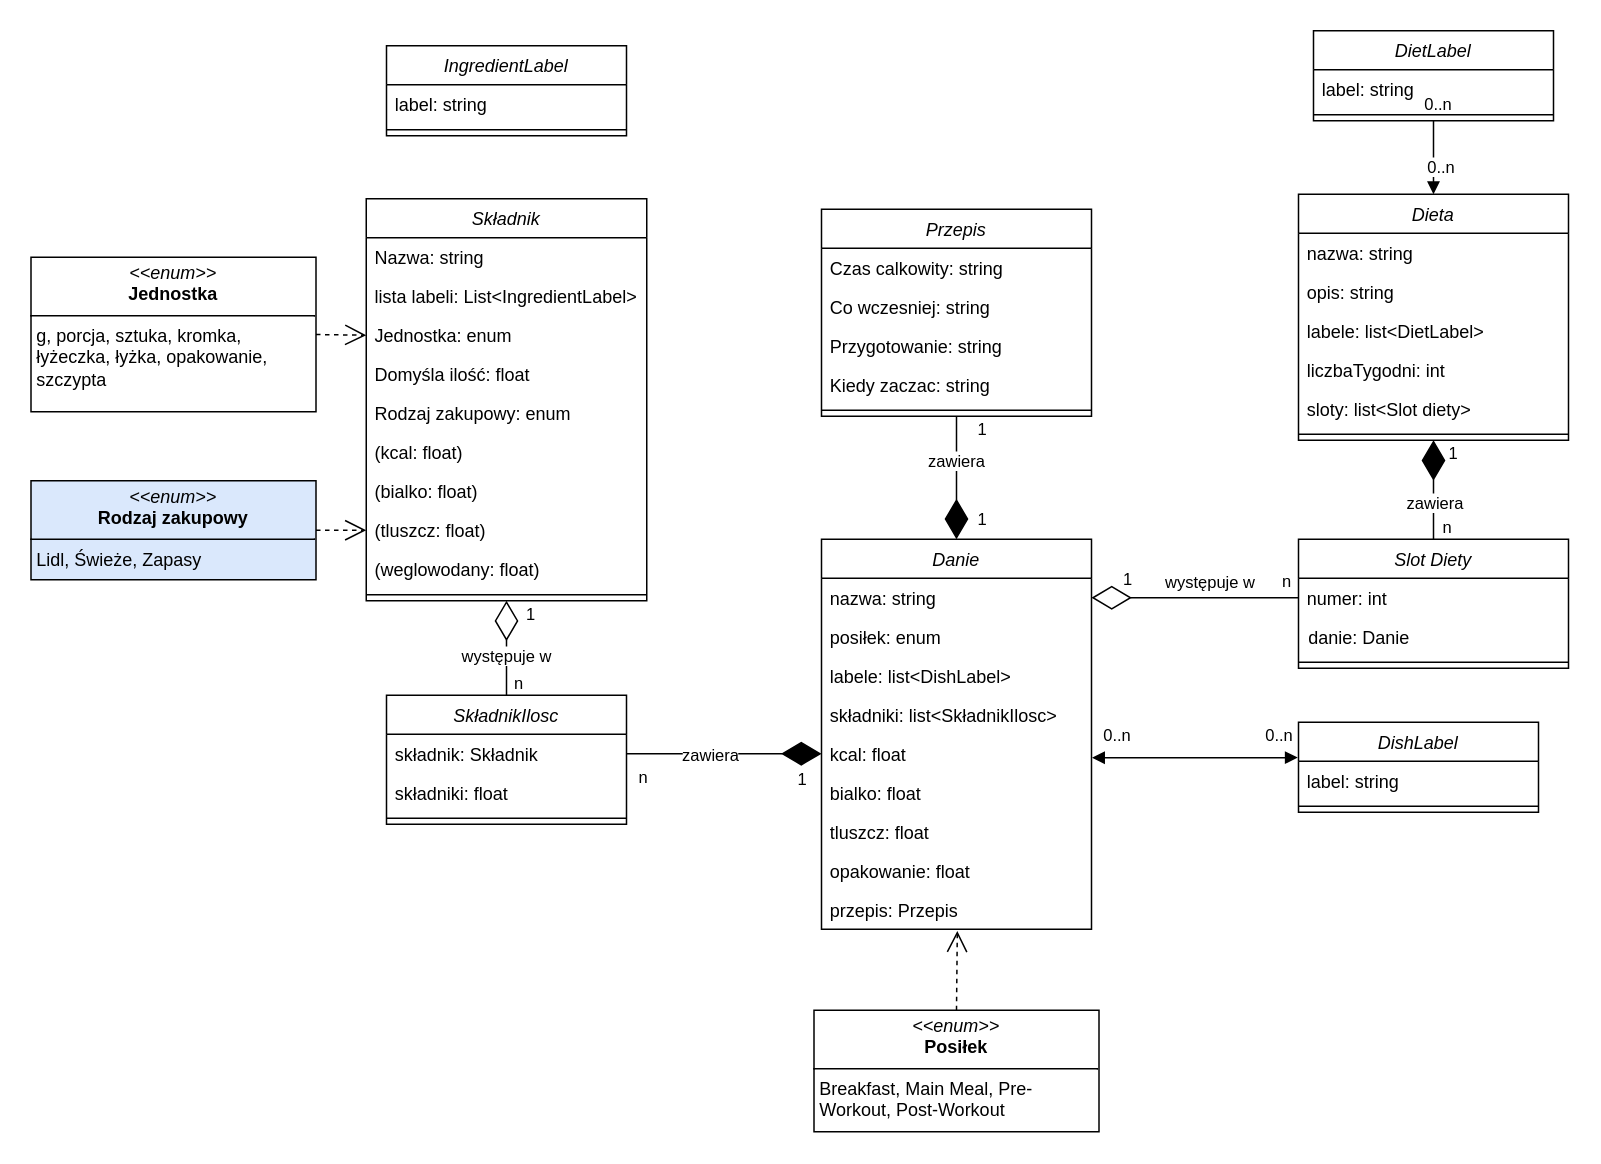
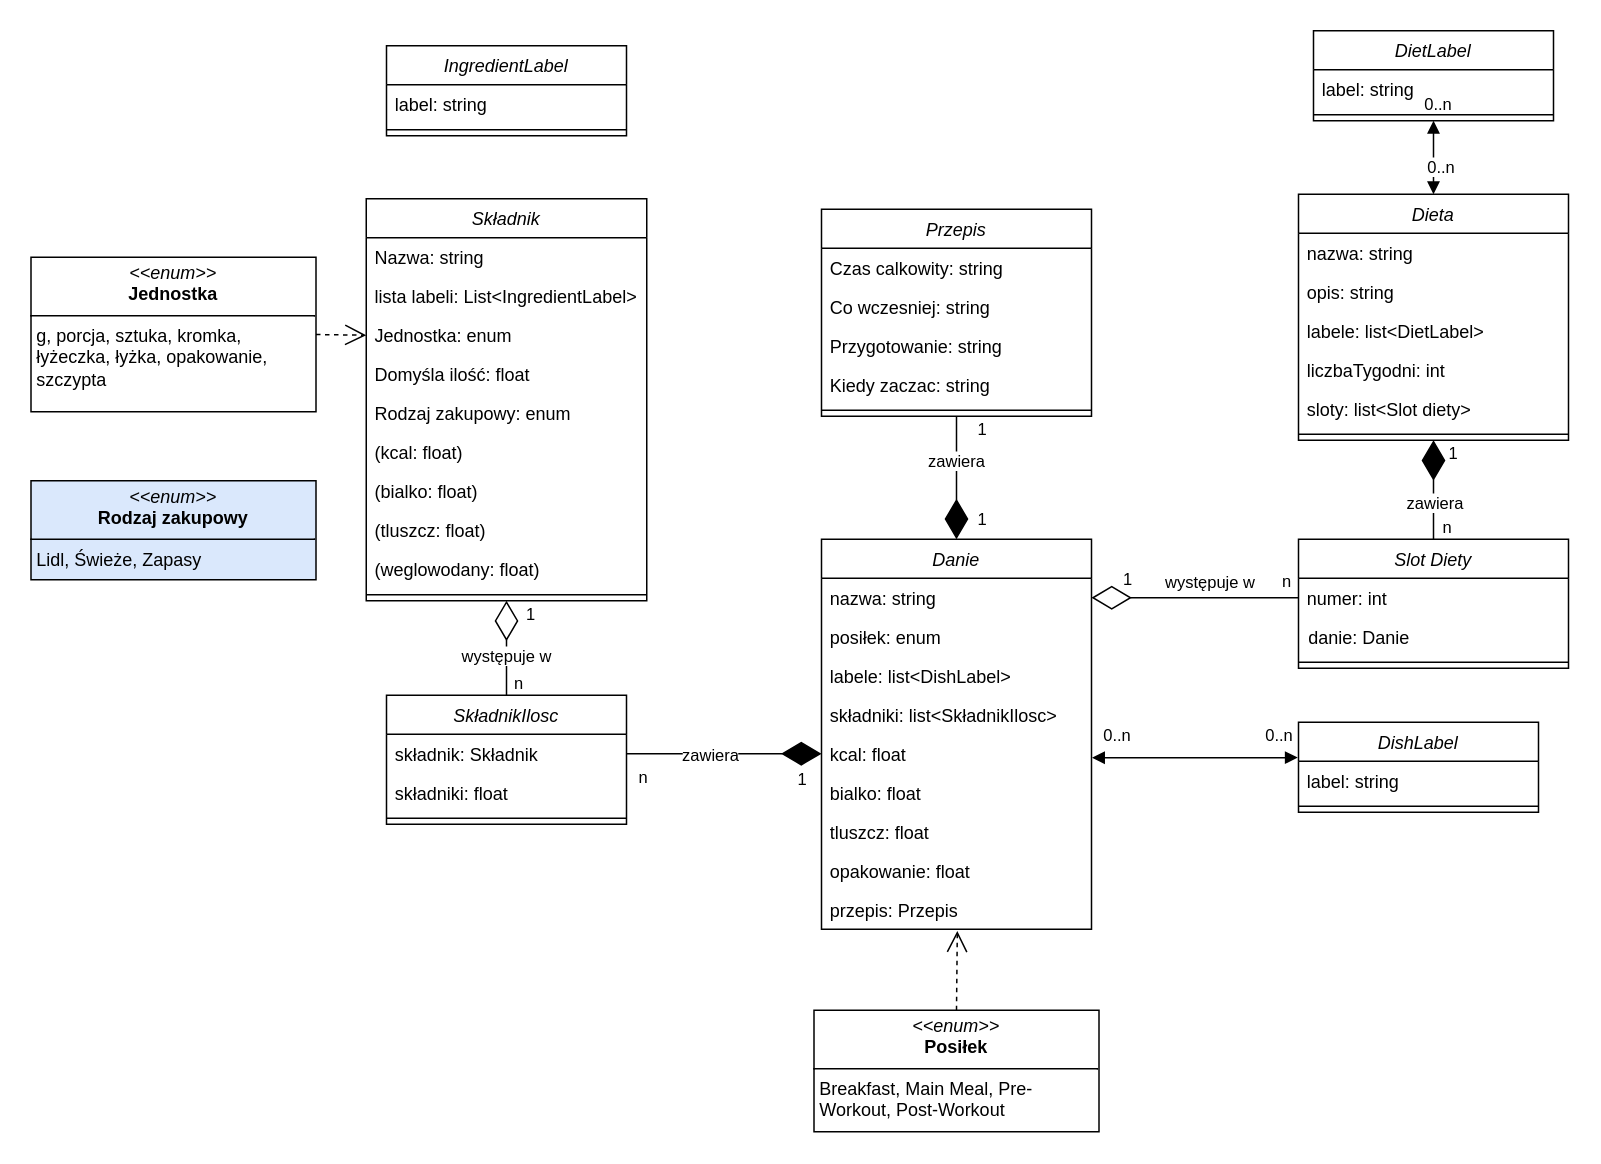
(1433, 129) -> (1433, 134)
(339, 530) -> none
